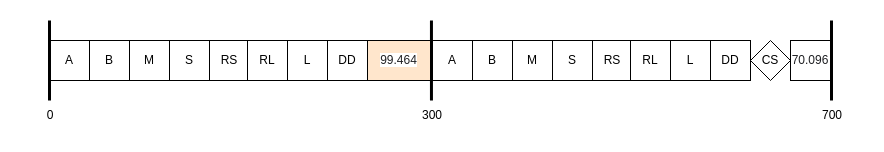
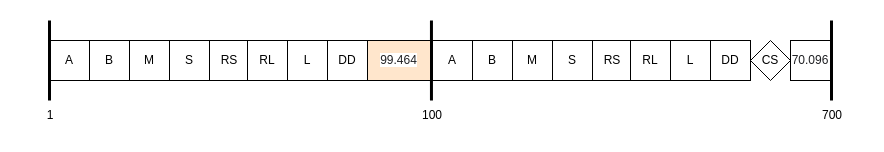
(51, 116) -> (51, 116)
(433, 116) -> (433, 116)
